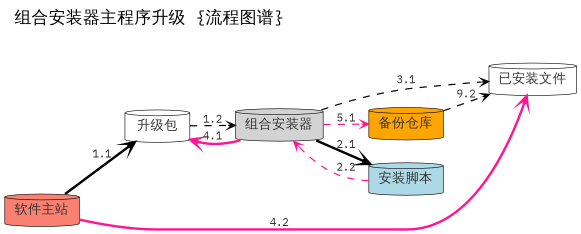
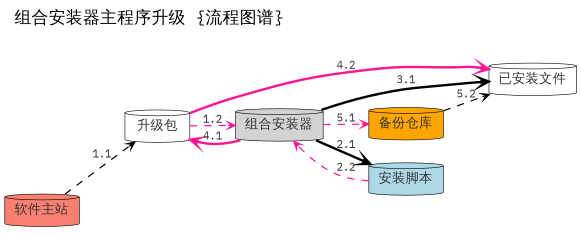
(400, 90) -> (400, 90)
(466, 95) -> (466, 95)
(209, 126) -> (209, 126)
(97, 170) -> (97, 170)
(335, 229) -> (333, 74)
